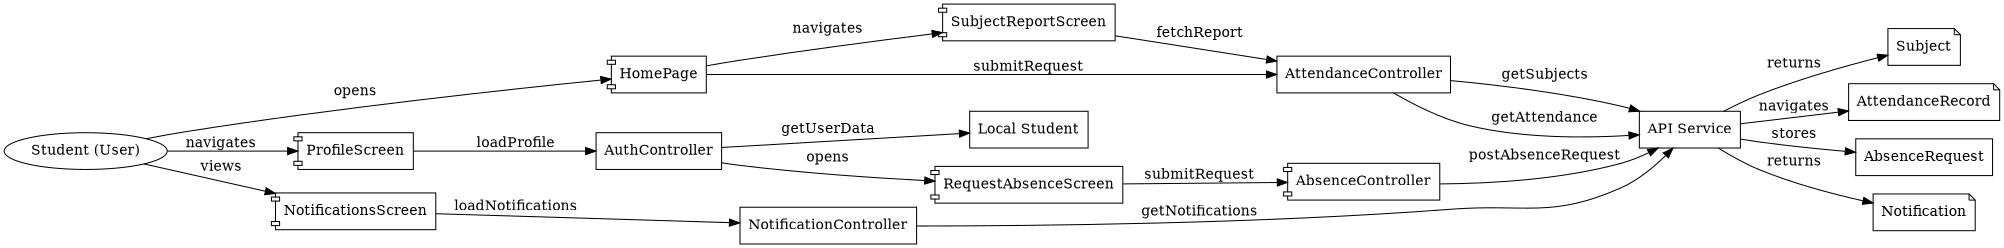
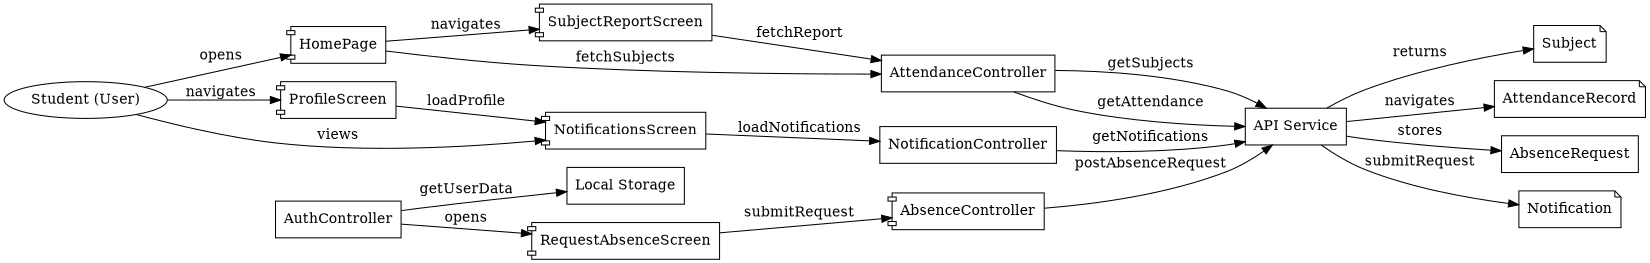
(1029, 67) -> (626, 58)
(1029, 130) -> (626, 186)
(500, 151) -> (466, 114)
(1795, 162) -> (1420, 162)
